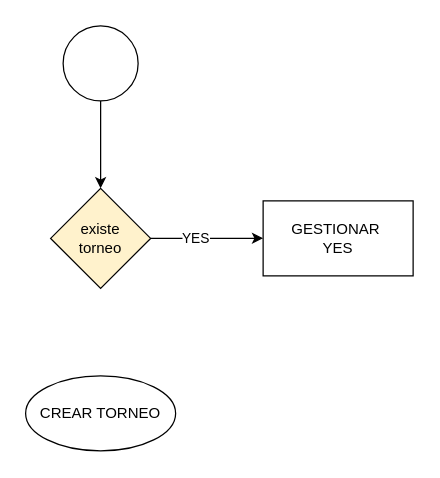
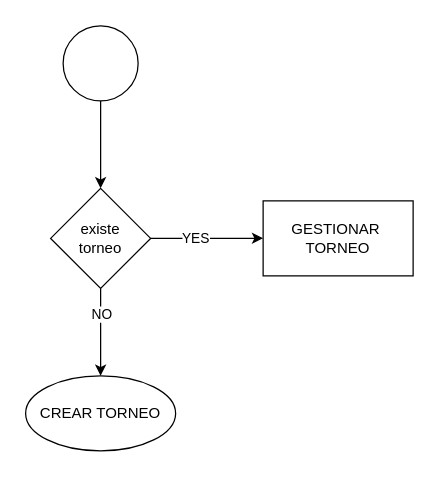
(101, 238) -> (101, 238)
(338, 238) -> (338, 238)
none -> (101, 327)
